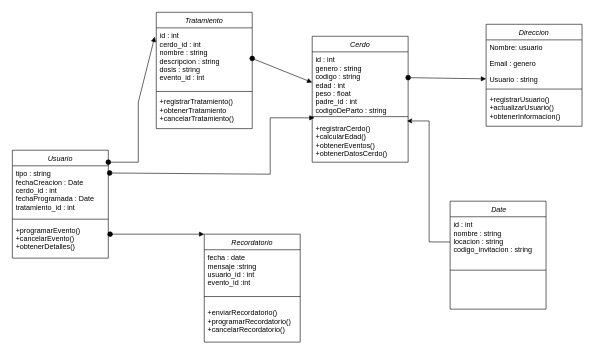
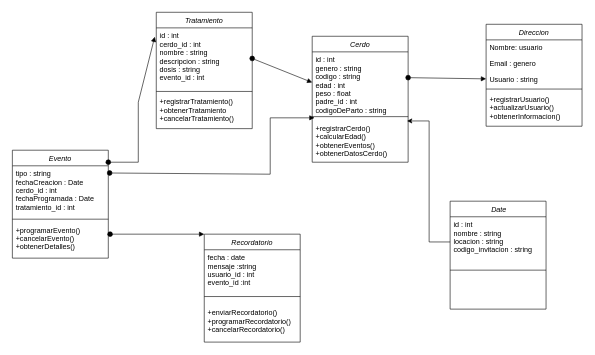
(60, 158) -> (60, 158)
